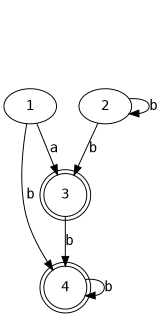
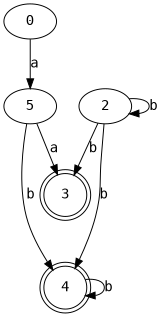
none -> (30, 21)
(30, 106) -> (30, 106)
(65, 236) -> (100, 193)
